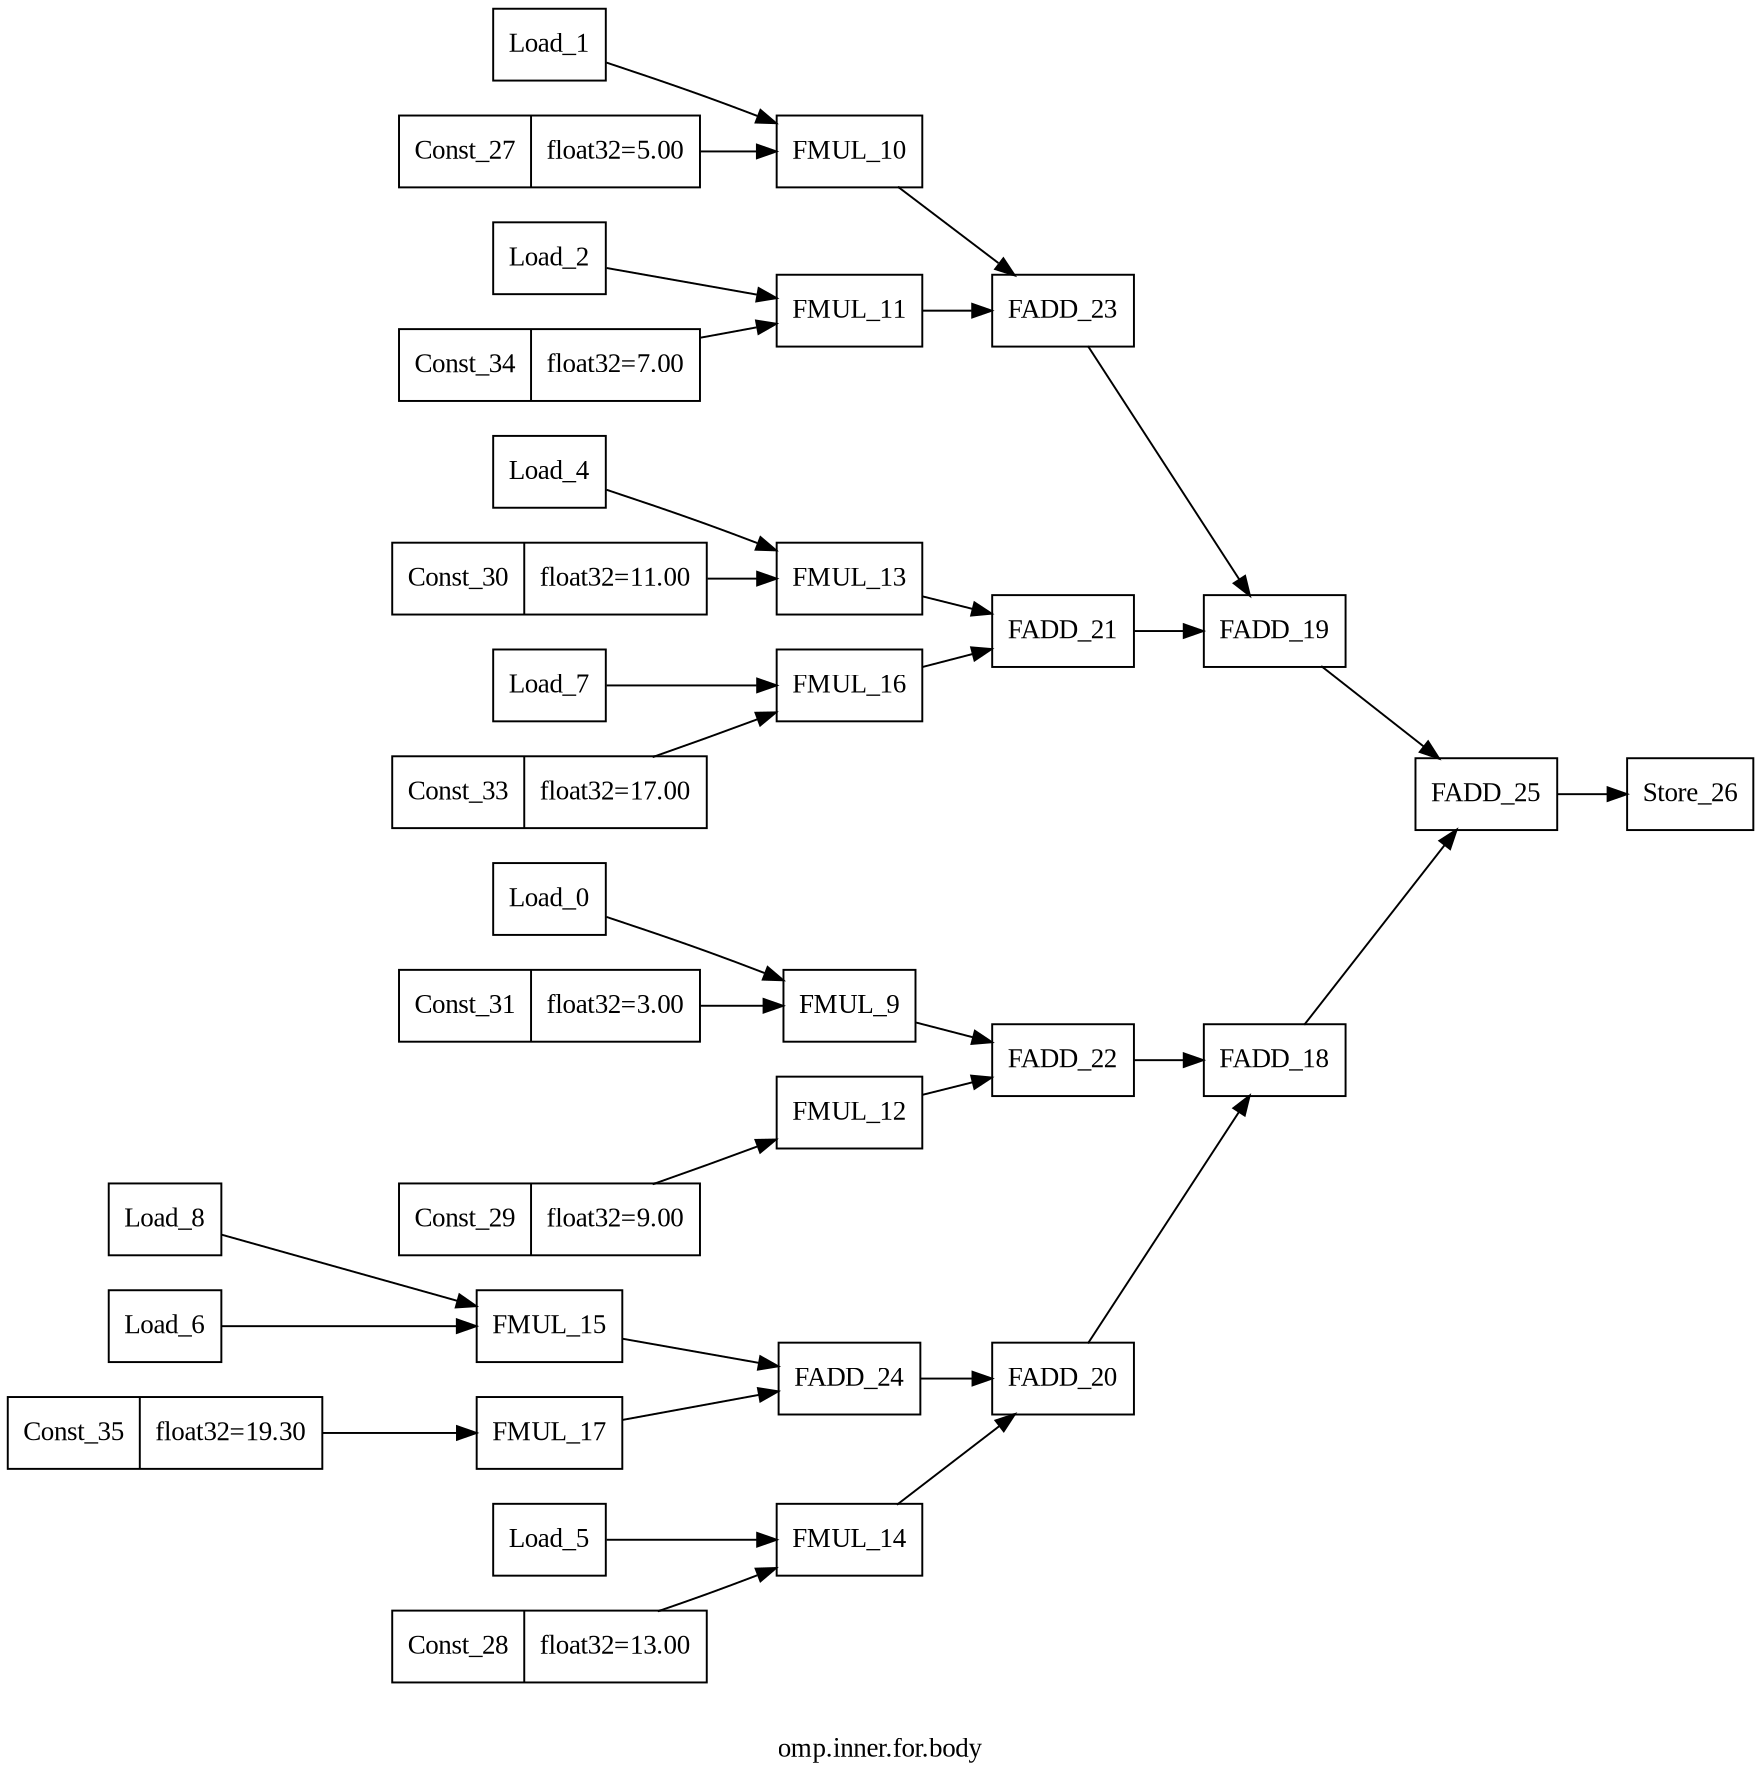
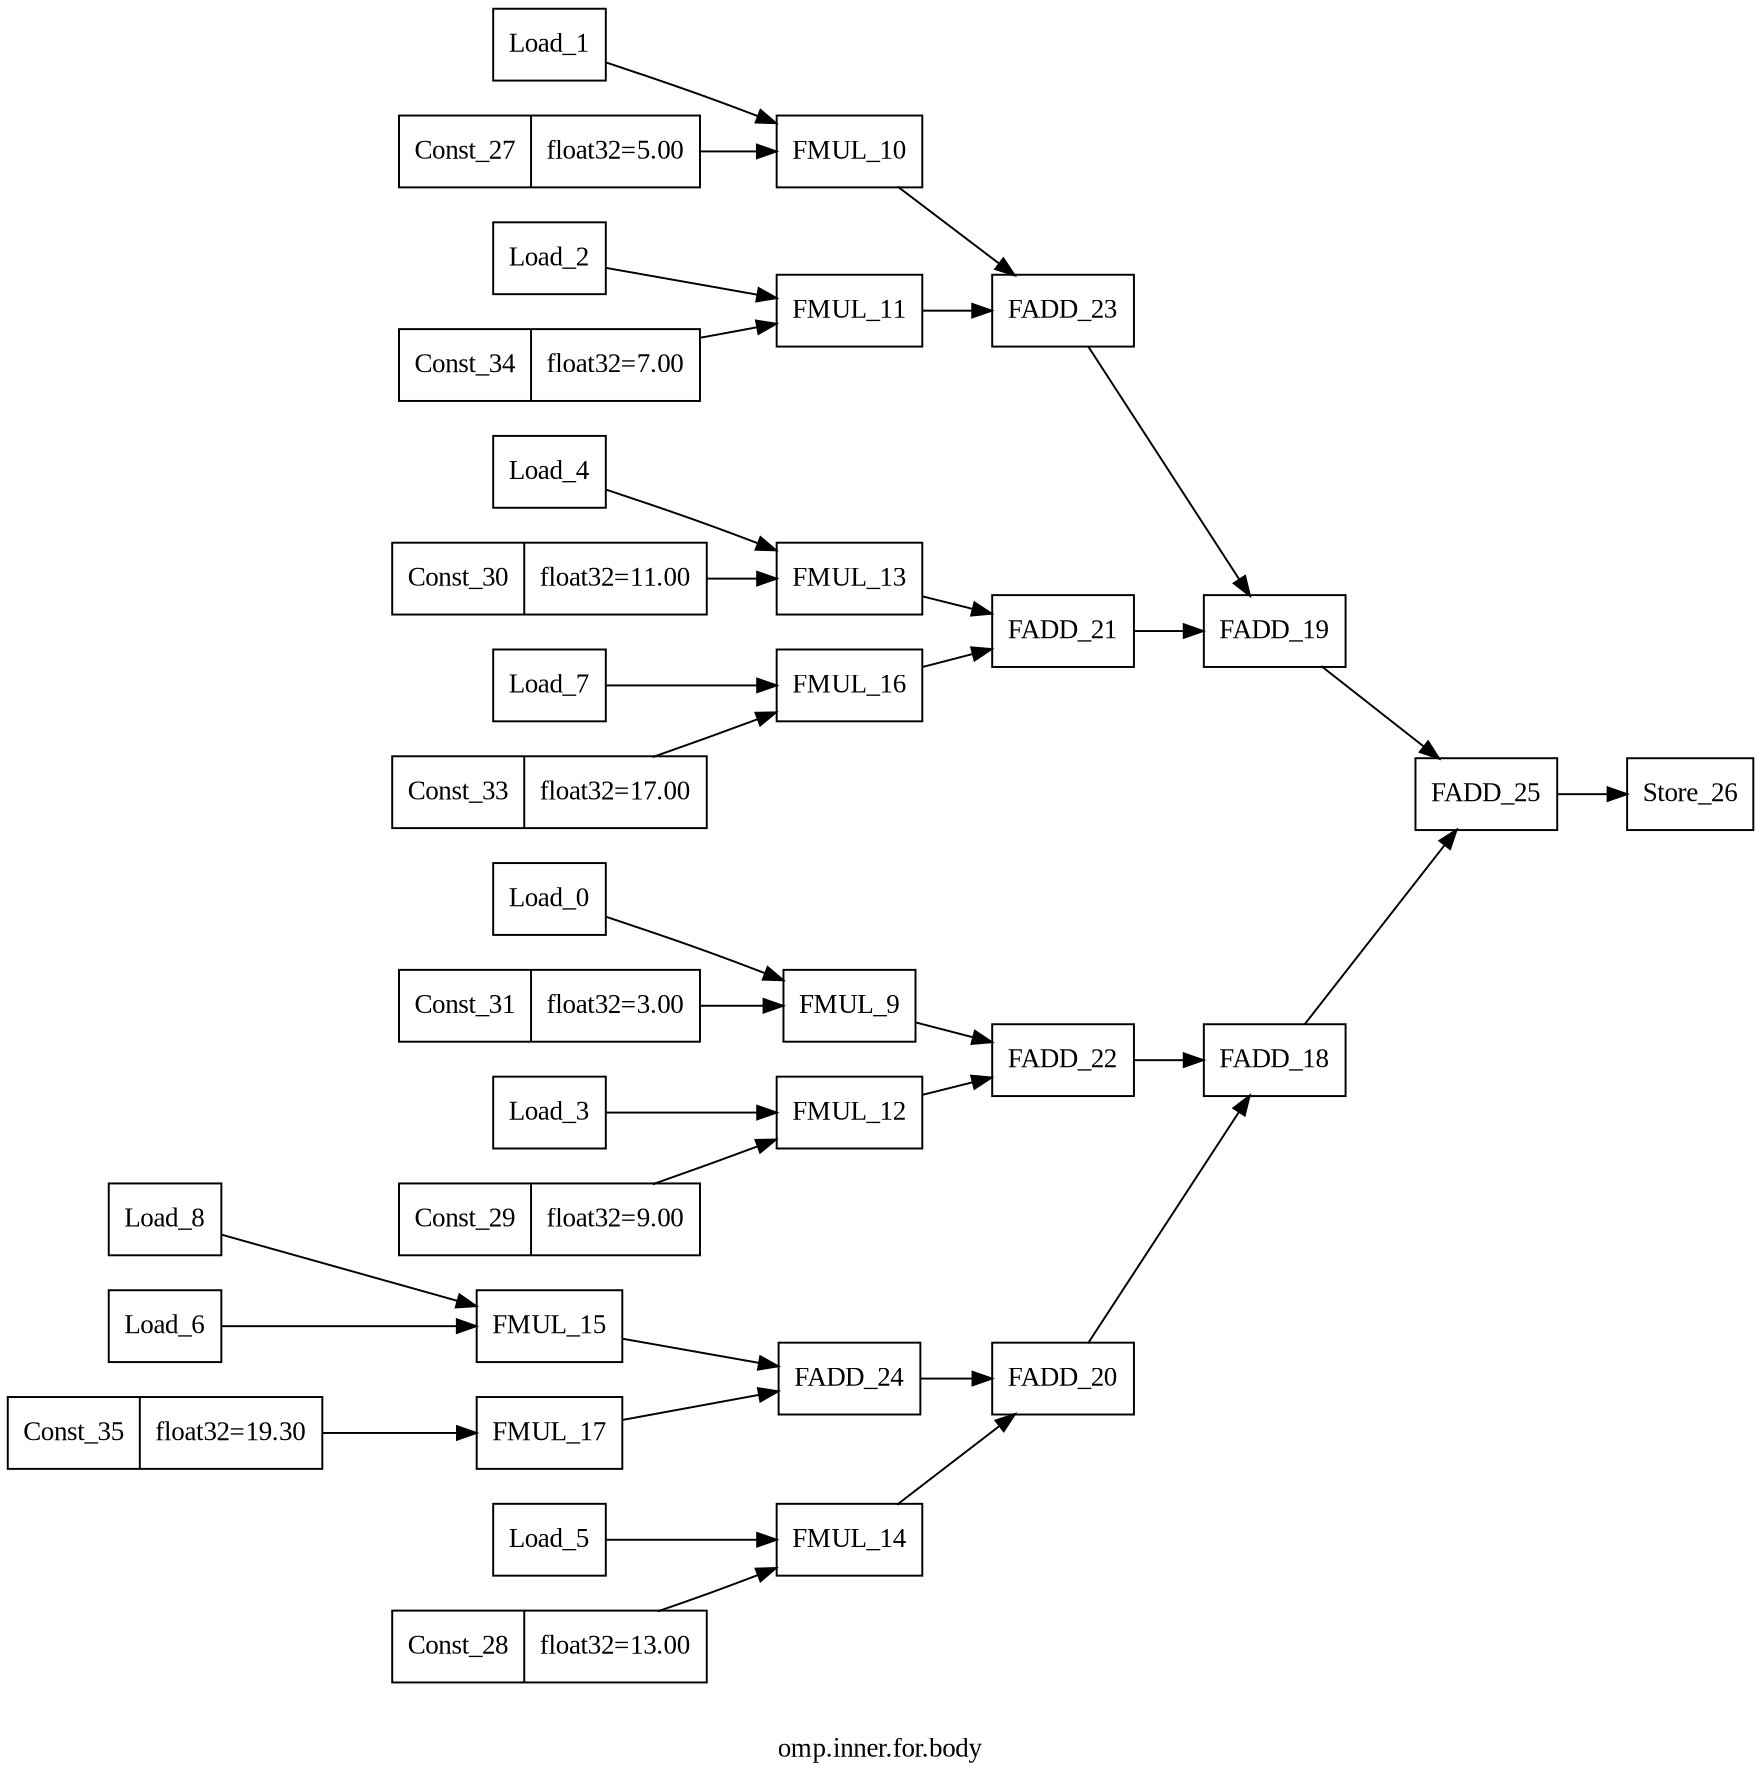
none -> (549, 1113)
